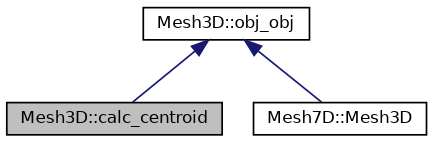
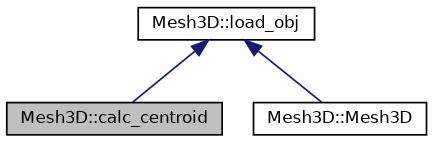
(226, 24) -> (226, 24)
(340, 119) -> (340, 119)
